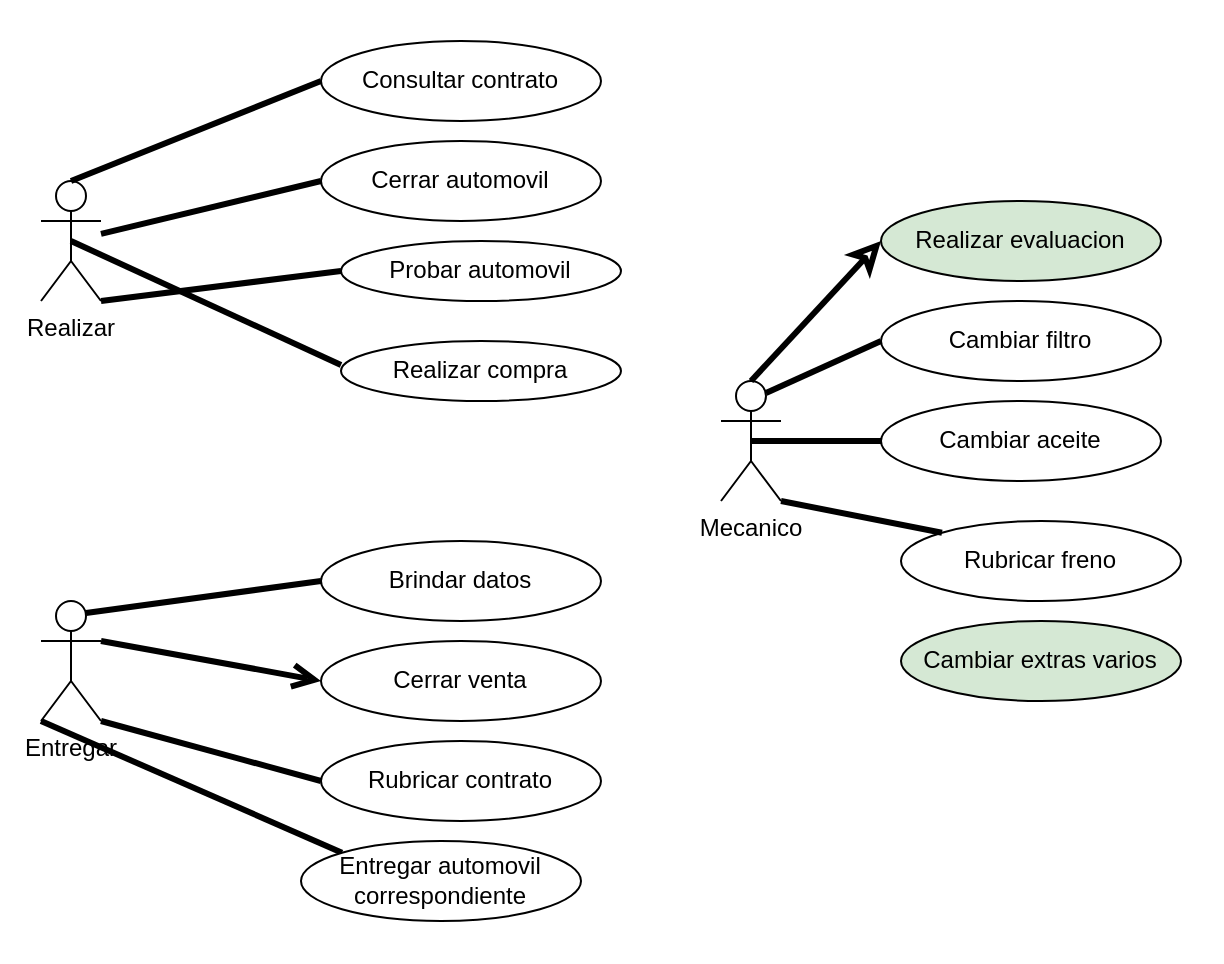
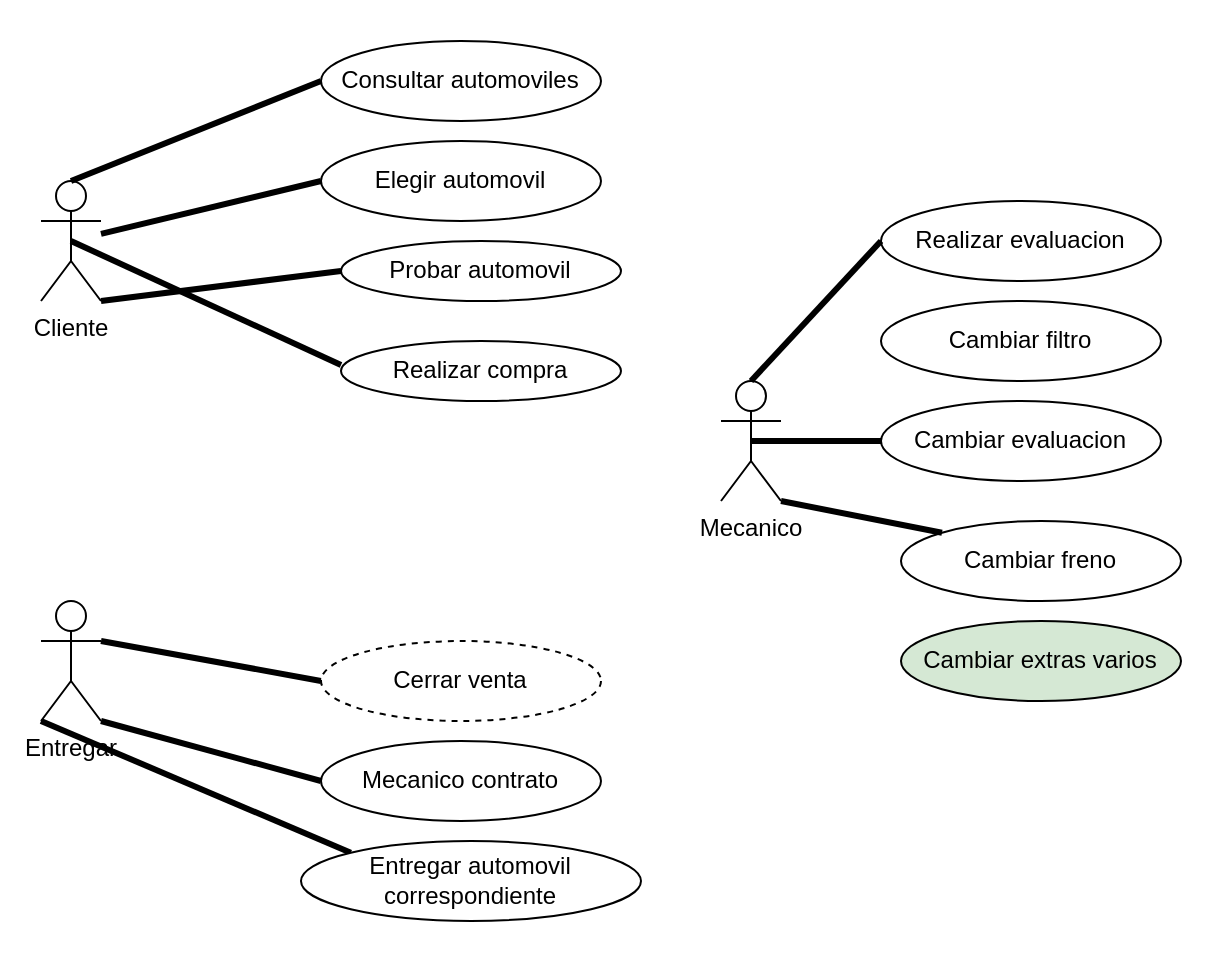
(461, 81) -> (461, 81)
(461, 181) -> (461, 181)
(1021, 241) -> (1021, 241)
(863, 260) -> (871, 251)
(72, 329) -> (72, 329)
(824, 367) -> none
(1021, 441) -> (1021, 441)
(1041, 561) -> (1041, 561)
(461, 581) -> none
(203, 597) -> none
(308, 679) -> (314, 680)
(461, 681) -> (461, 681)
(461, 781) -> (461, 781)
(441, 881) -> (471, 881)
